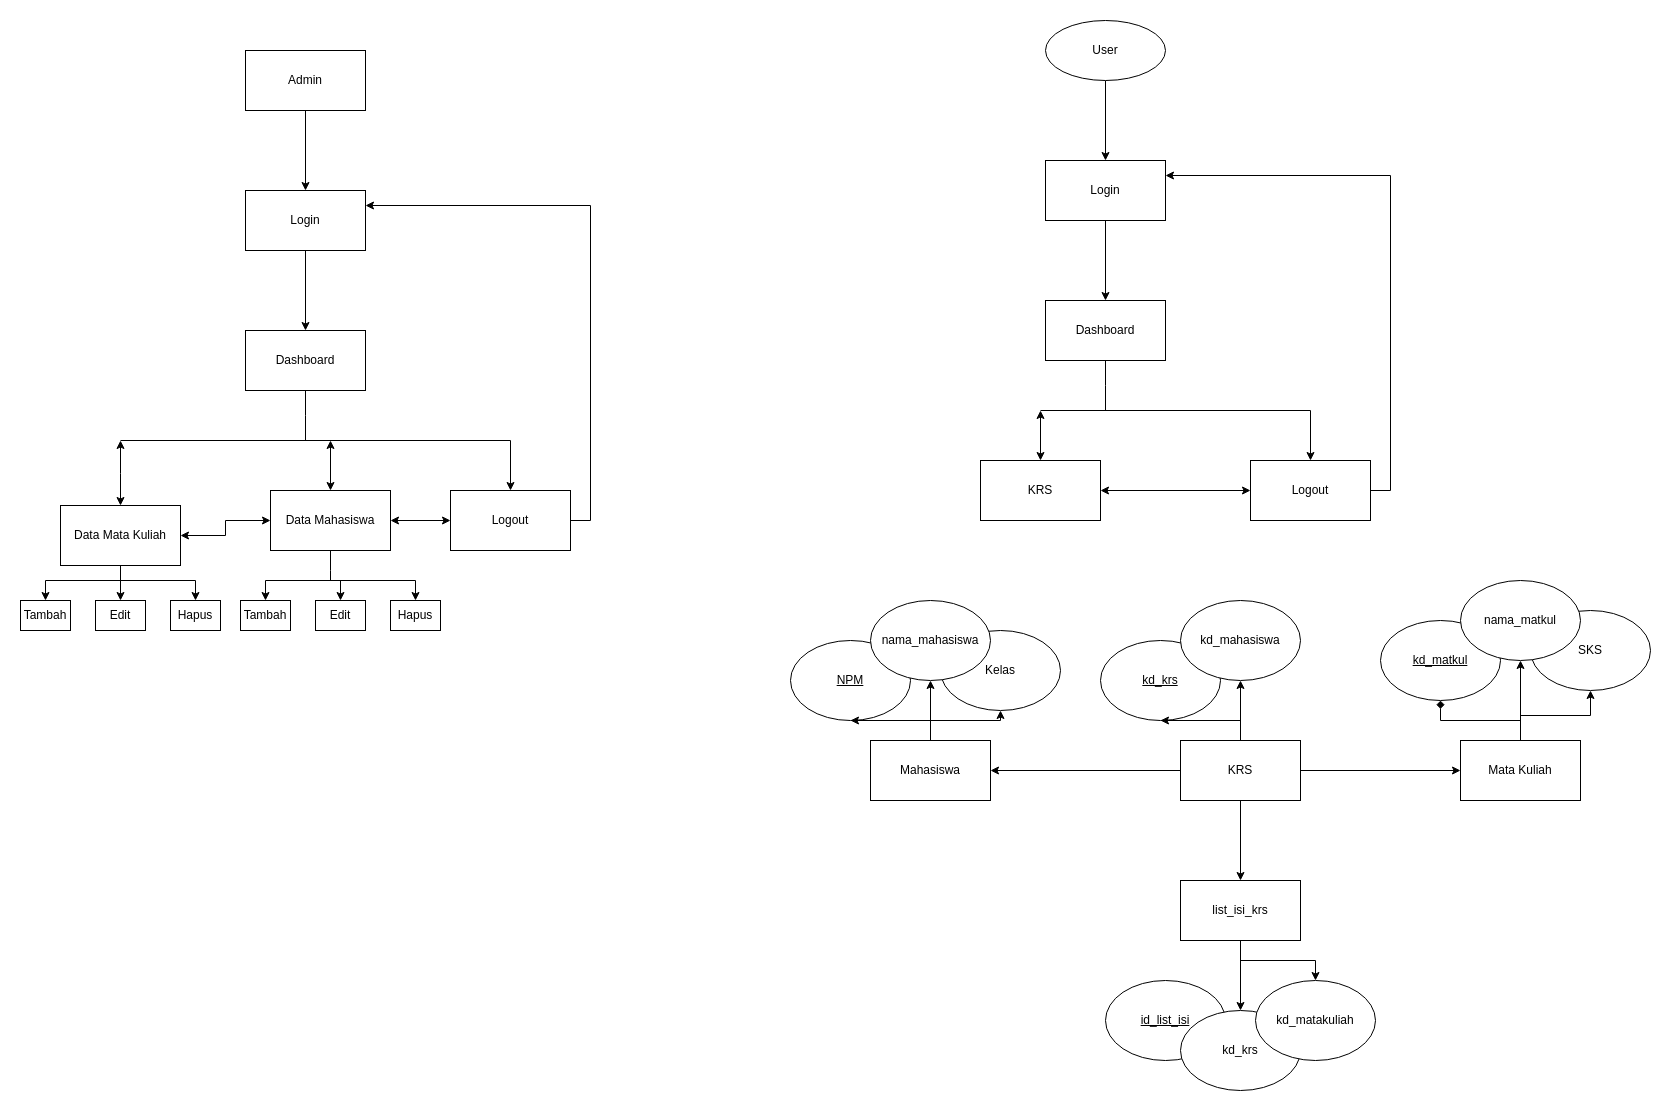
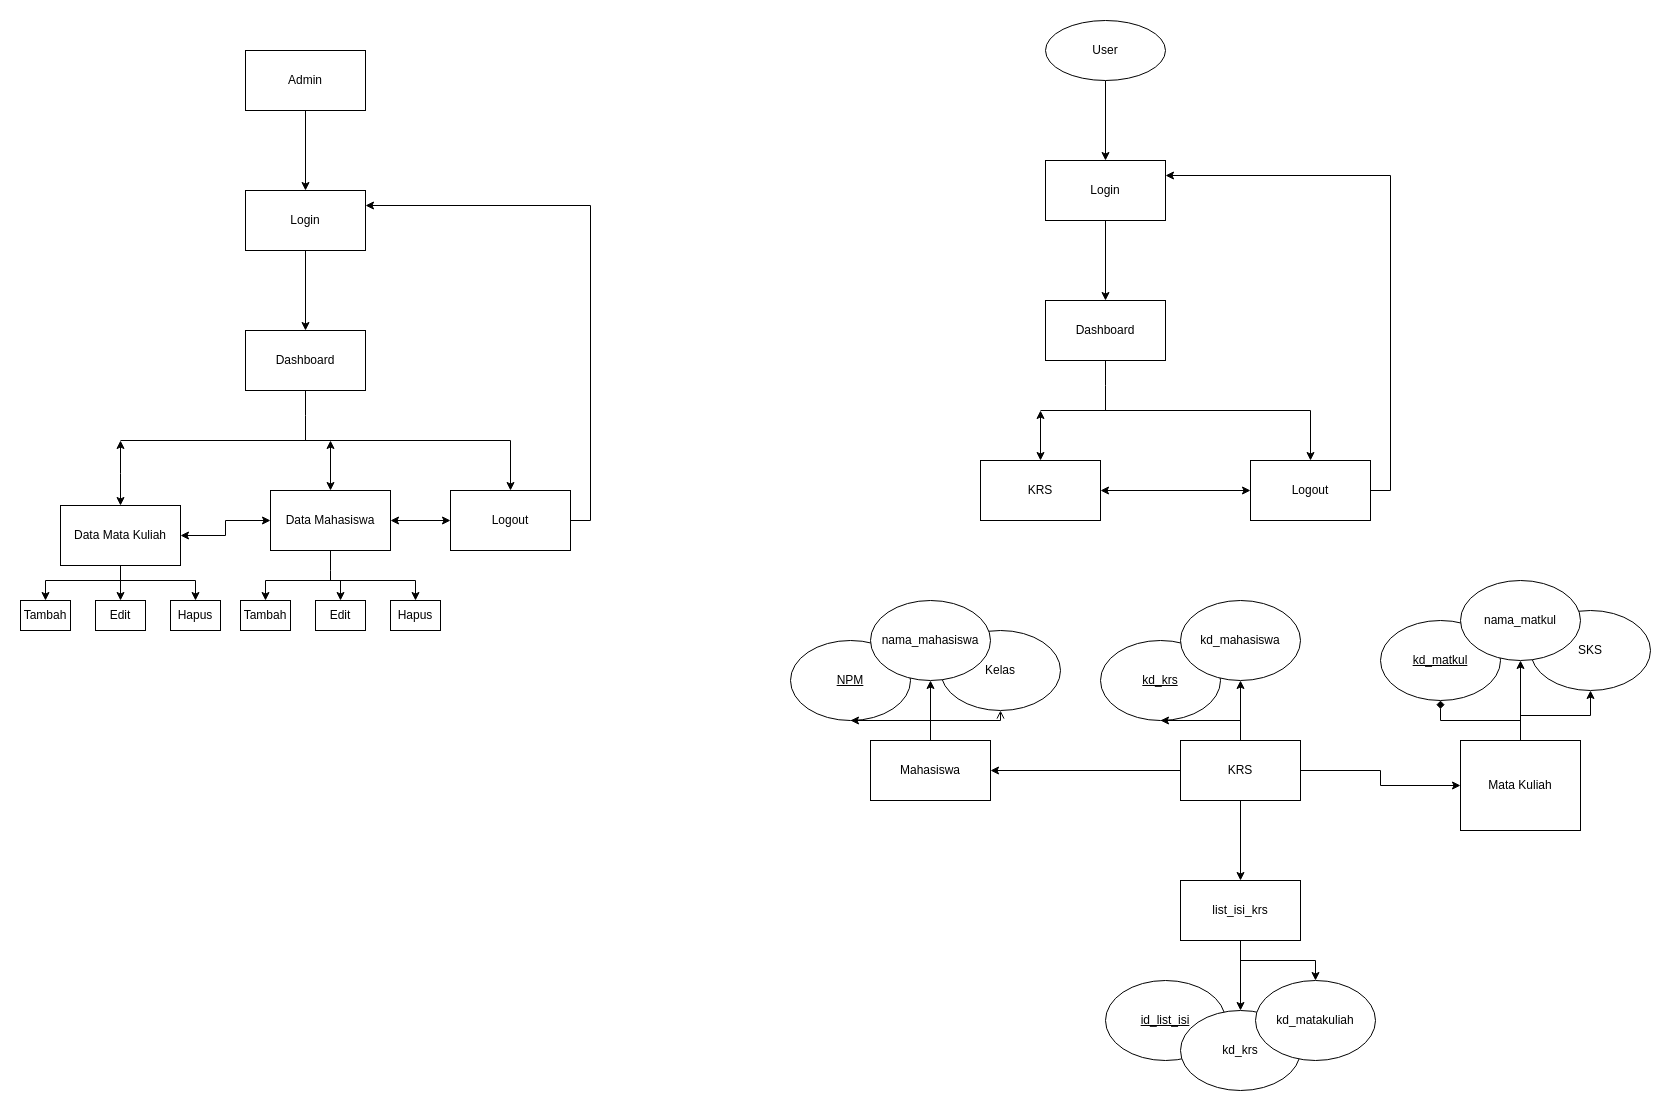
(999, 721) -> (1001, 719)
(1521, 771) -> (1521, 786)
